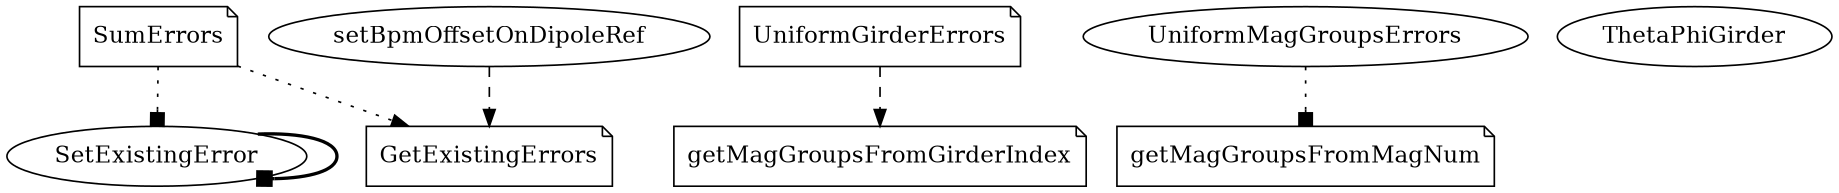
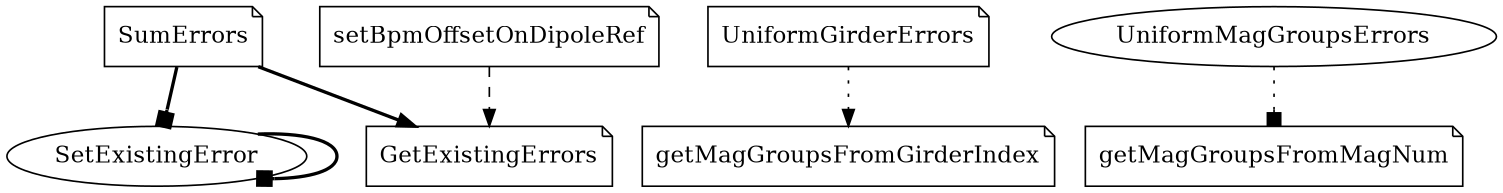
(489, 37) -> (489, 37)
(1695, 37) -> none
(158, 88) -> (172, 88)
(880, 88) -> (848, 88)
(315, 93) -> (328, 93)
